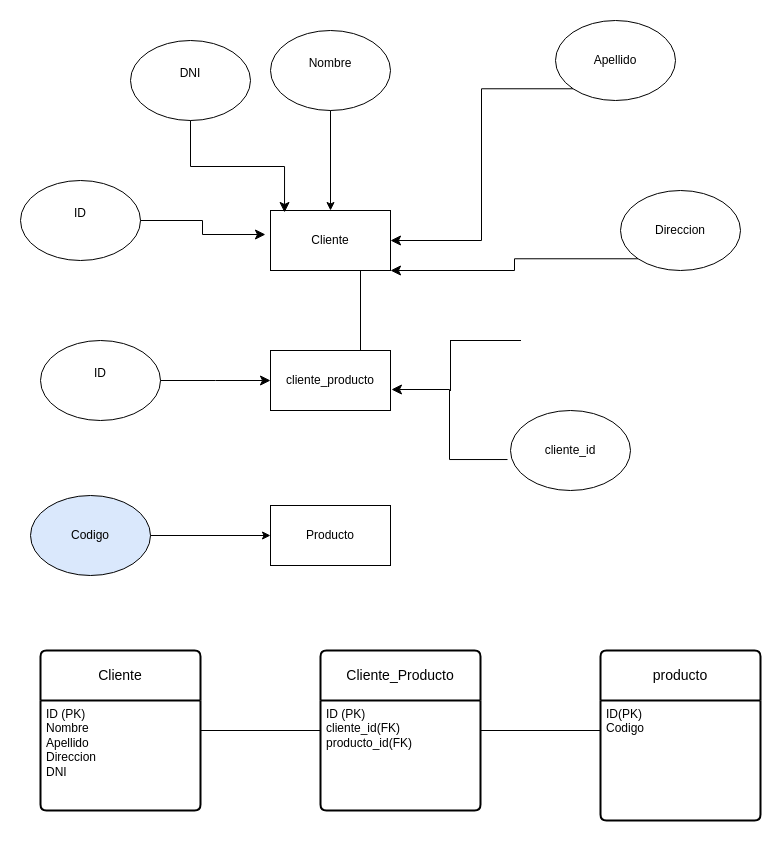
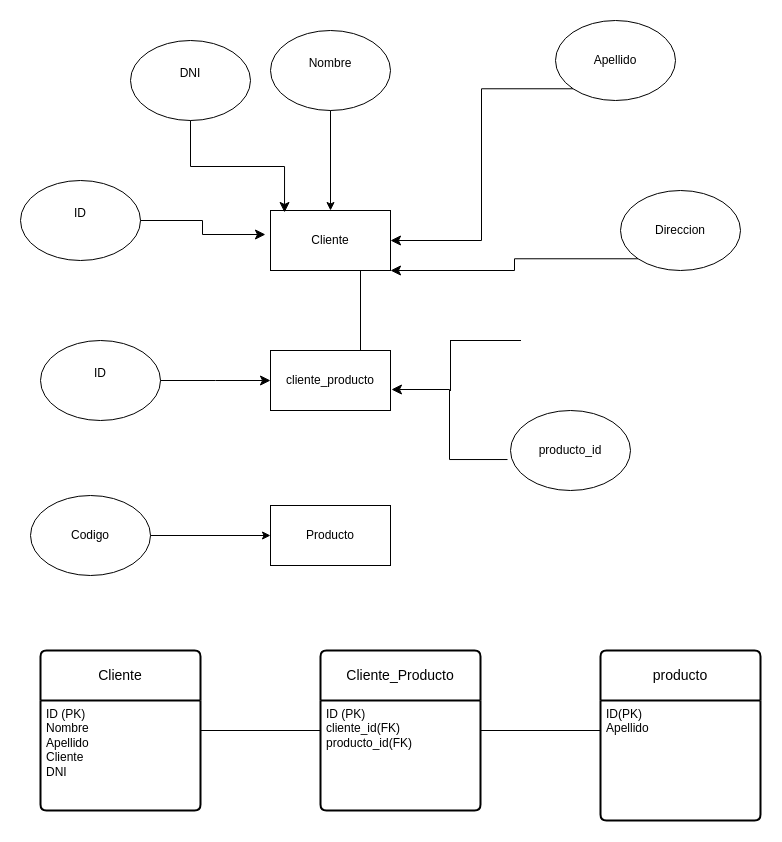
(571, 451) -> (571, 451)
(91, 536) -> (91, 536)
(627, 722) -> (629, 722)
(74, 744) -> (69, 744)
